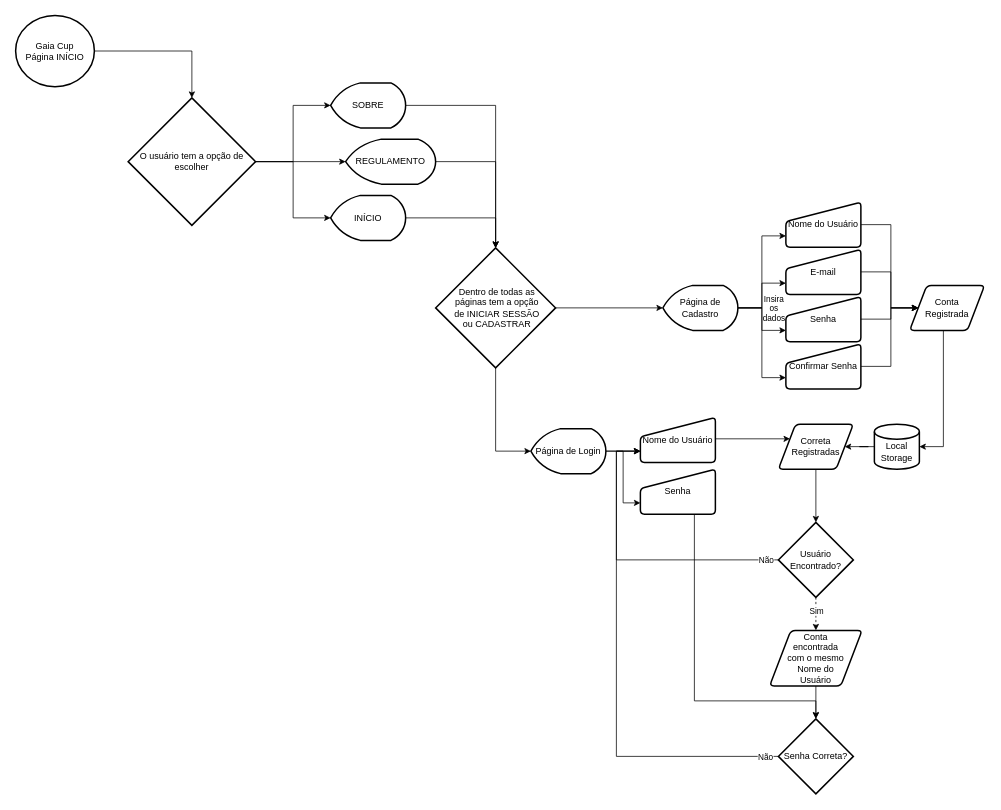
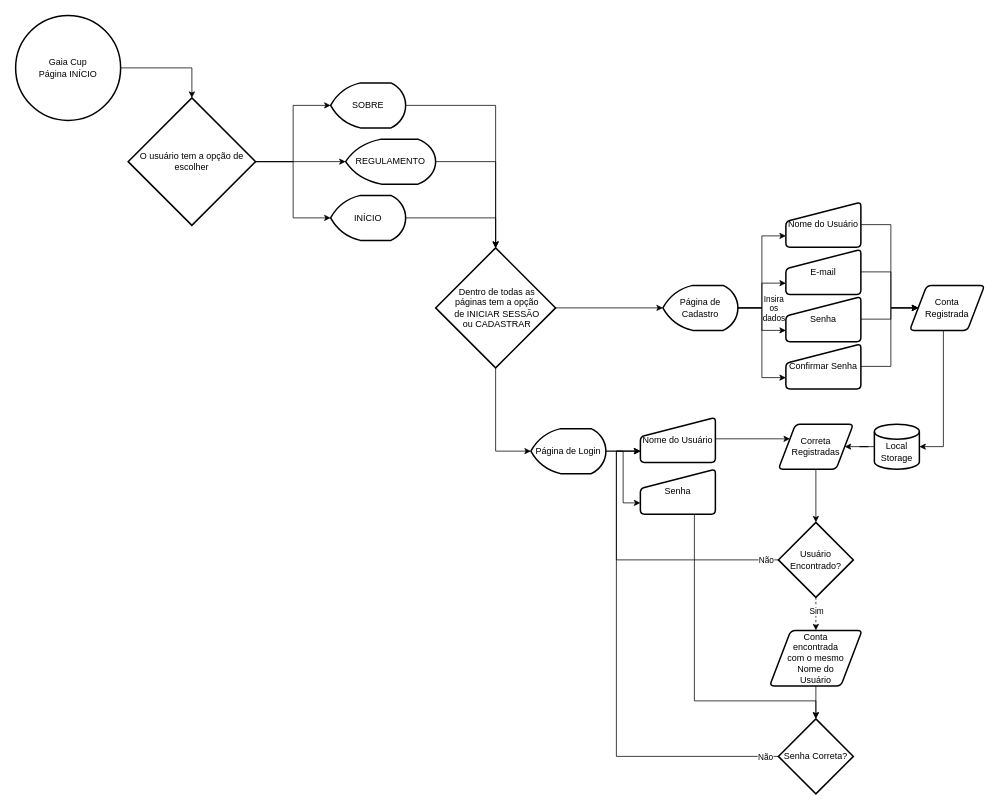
(55, 51) -> (68, 68)
